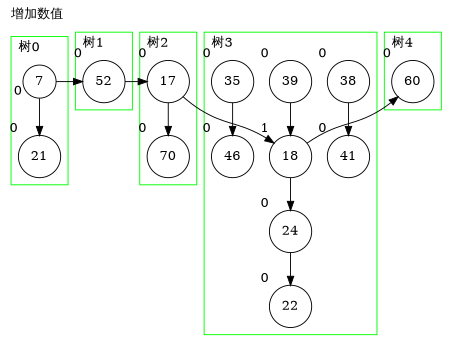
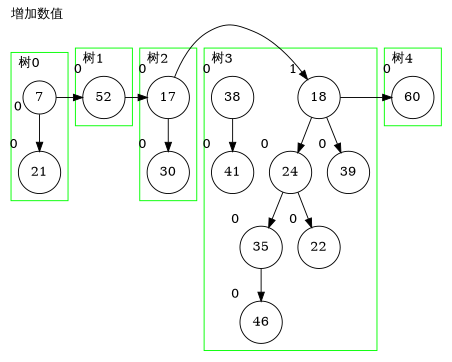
(291, 115) -> (332, 131)
(168, 157) -> (168, 172)
none -> (278, 206)
